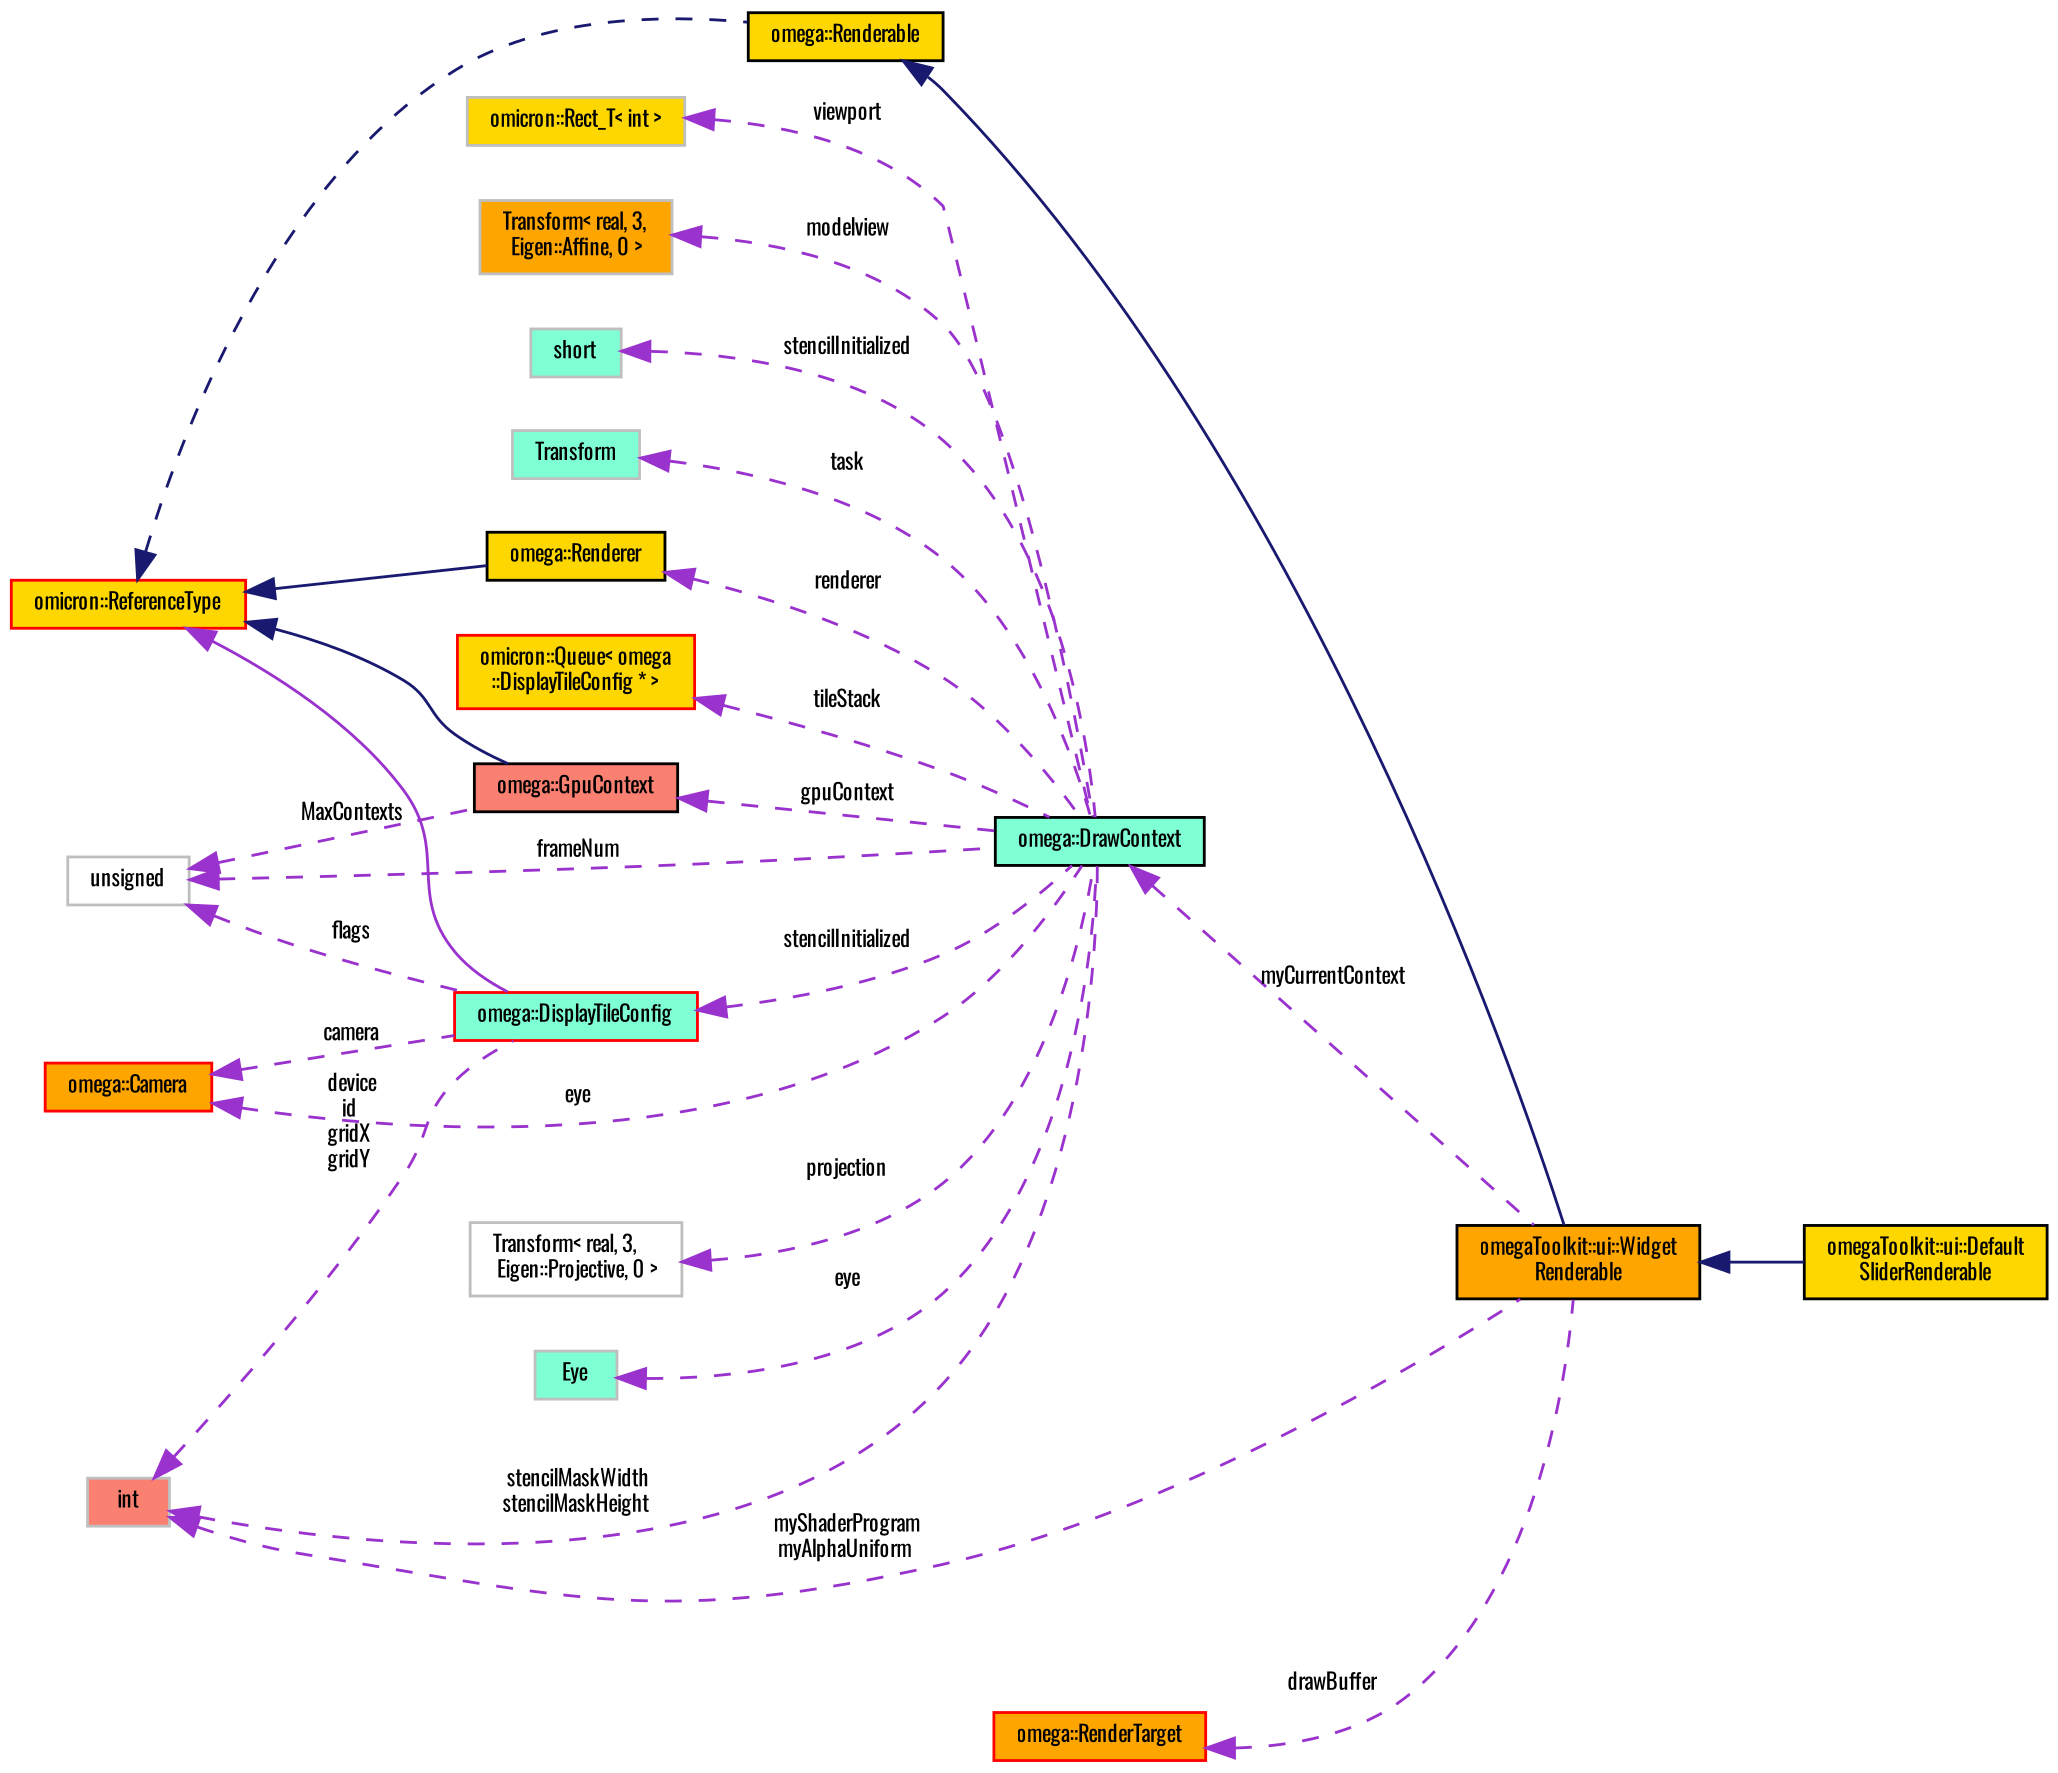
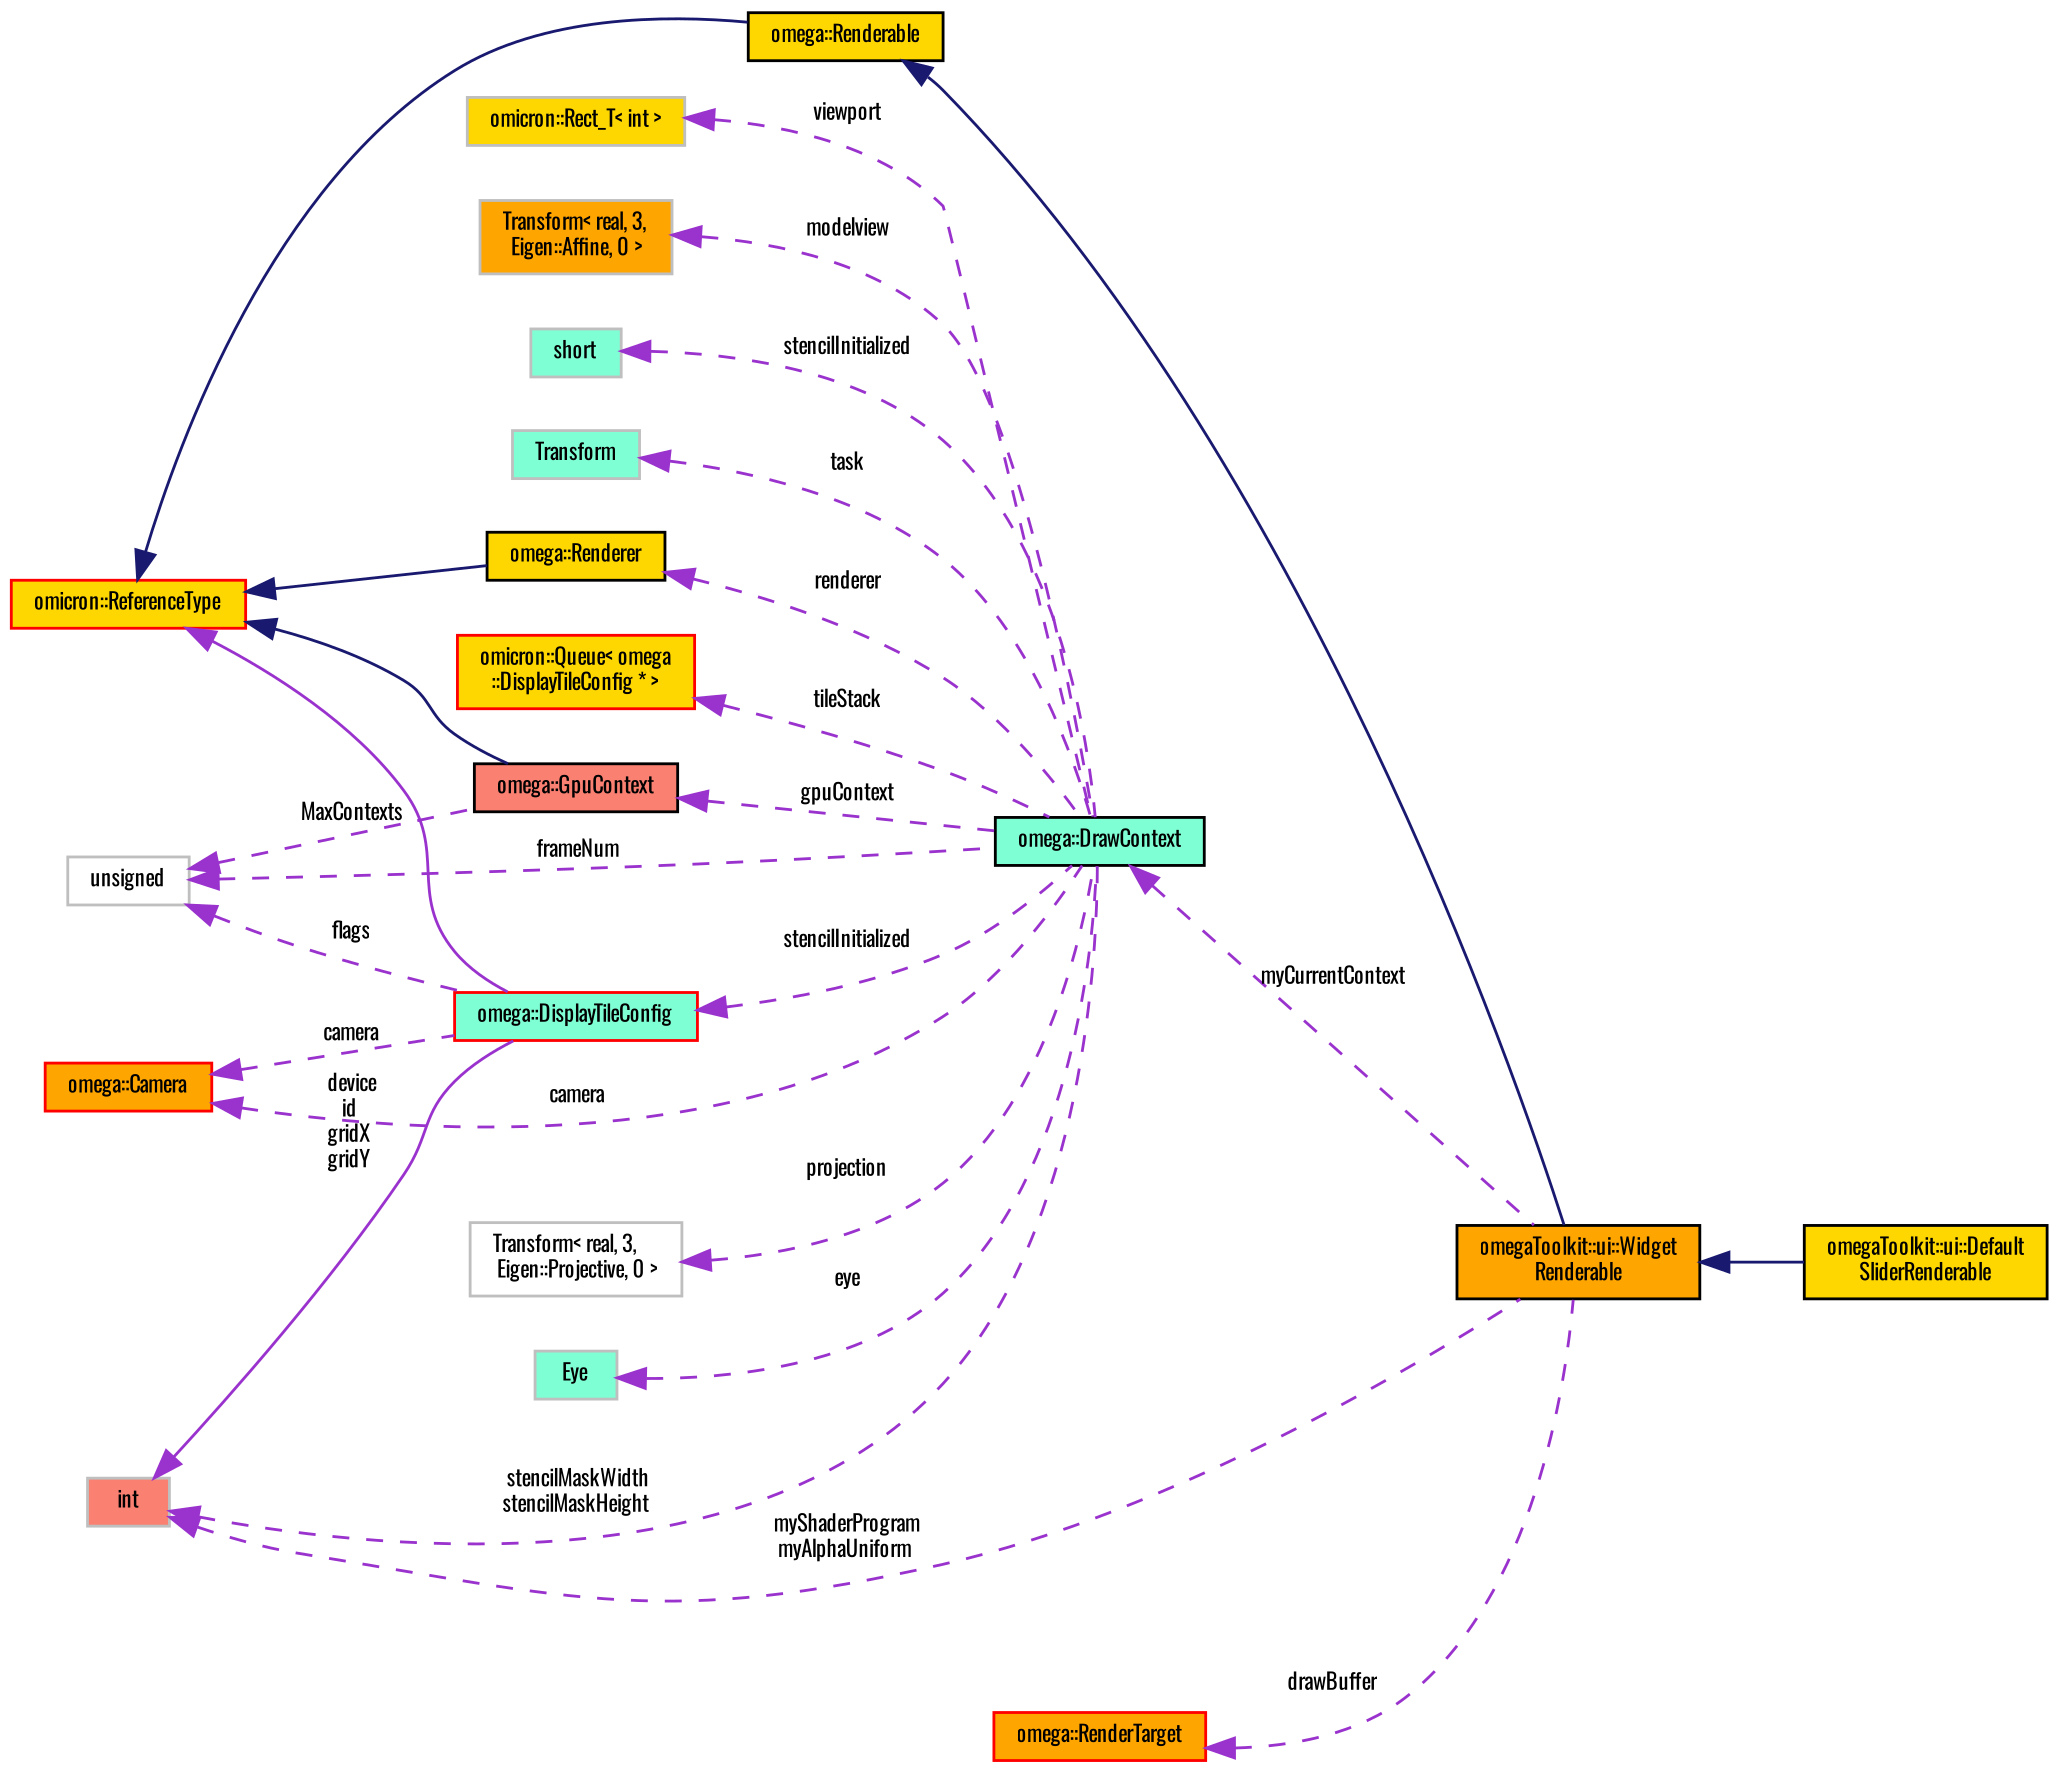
(349, 163) -> (349, 163)
(576, 1097) -> (576, 1097)
(349, 1250) -> (349, 1250)
